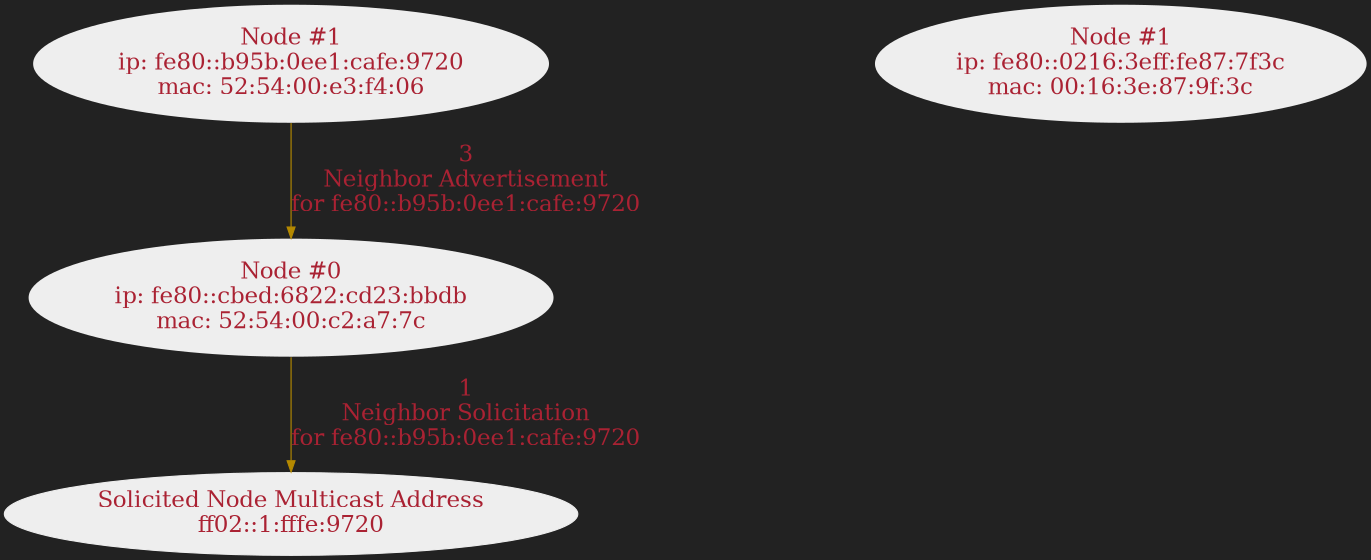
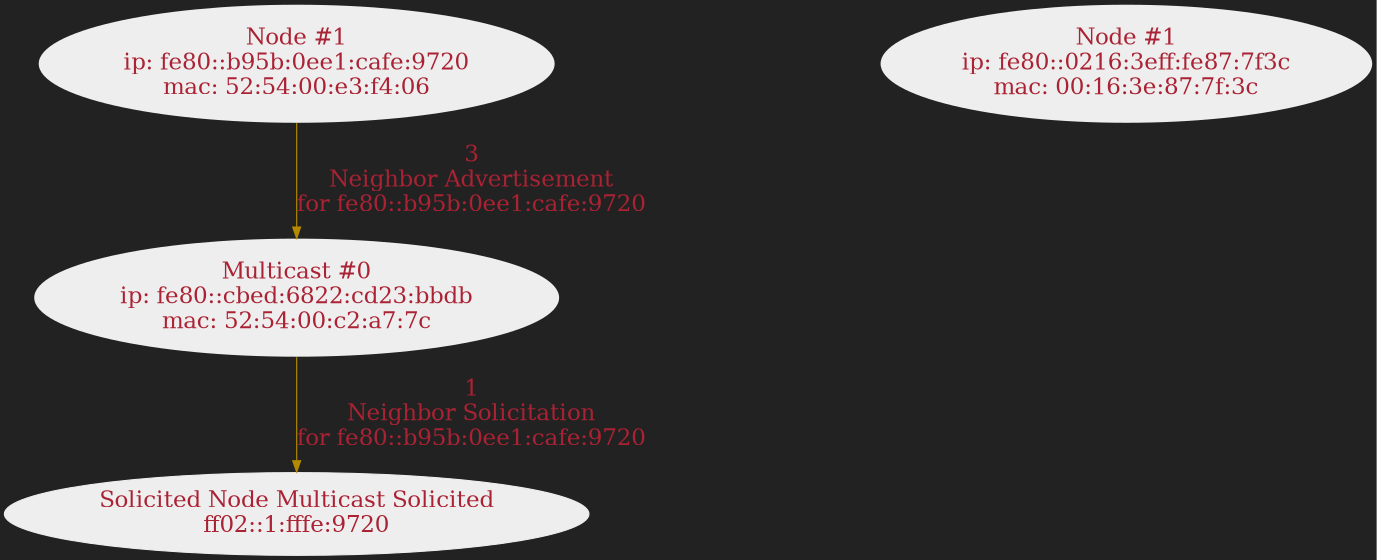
(1121, 64) -> (1126, 64)
(291, 298) -> (297, 298)
(291, 514) -> (297, 514)
